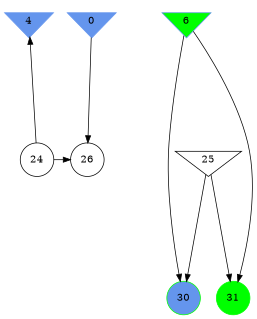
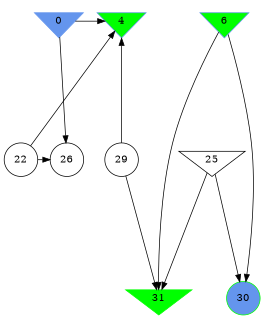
(29, 21) -> (122, 21)
none -> (86, 21)
(37, 160) -> (21, 160)
none -> (122, 160)
(233, 298) -> (159, 298)
